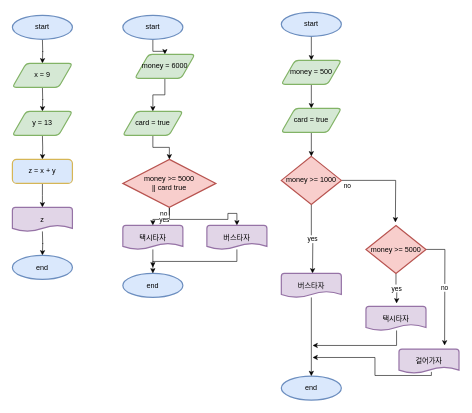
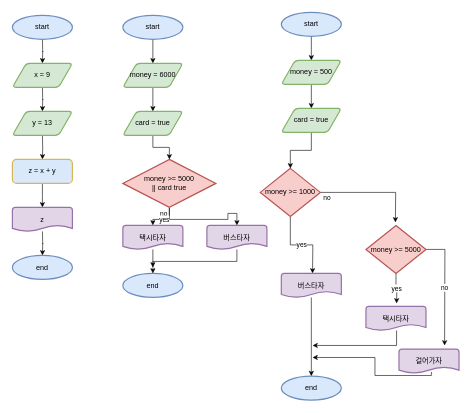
(165, 66) -> (153, 75)
(311, 180) -> (290, 192)
